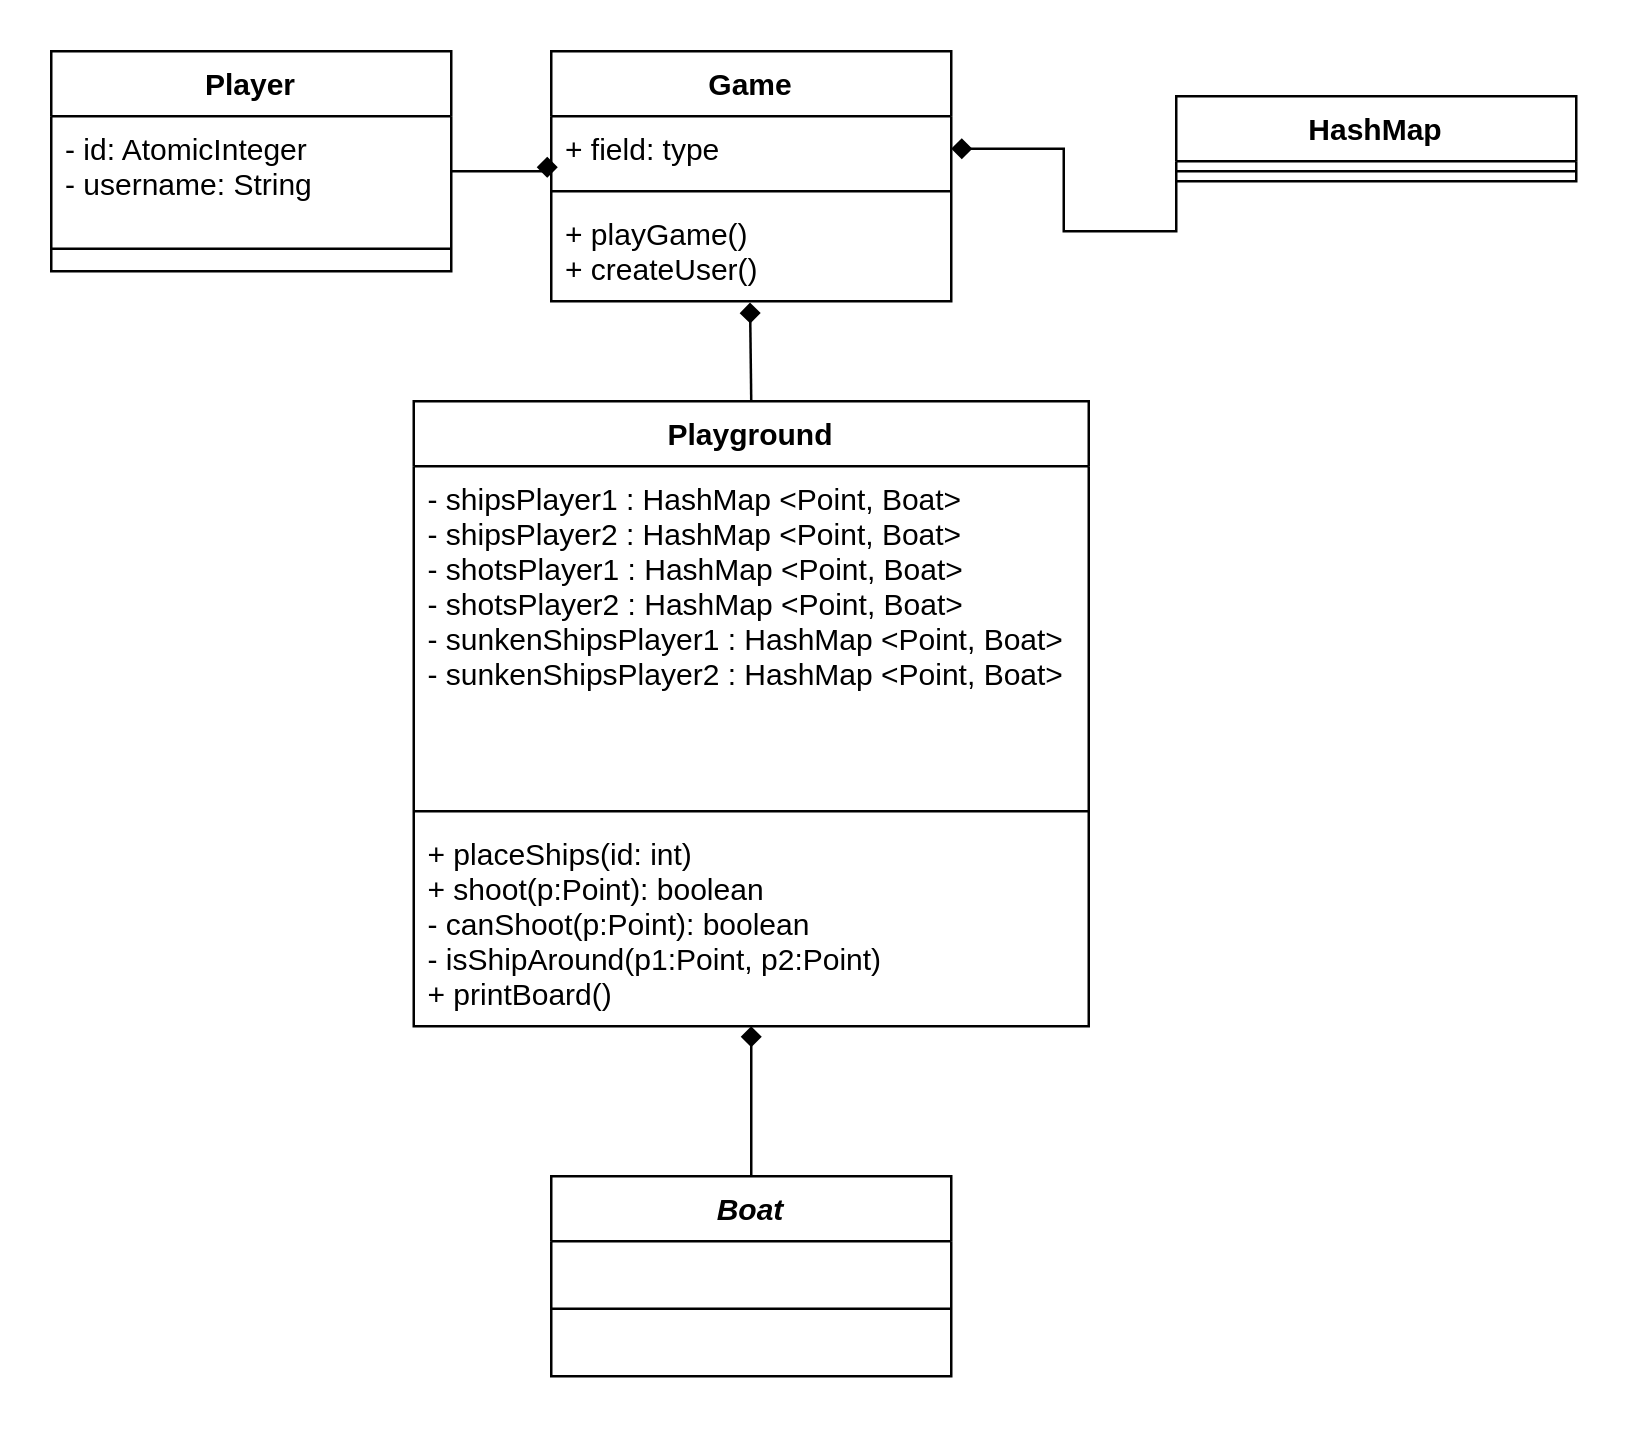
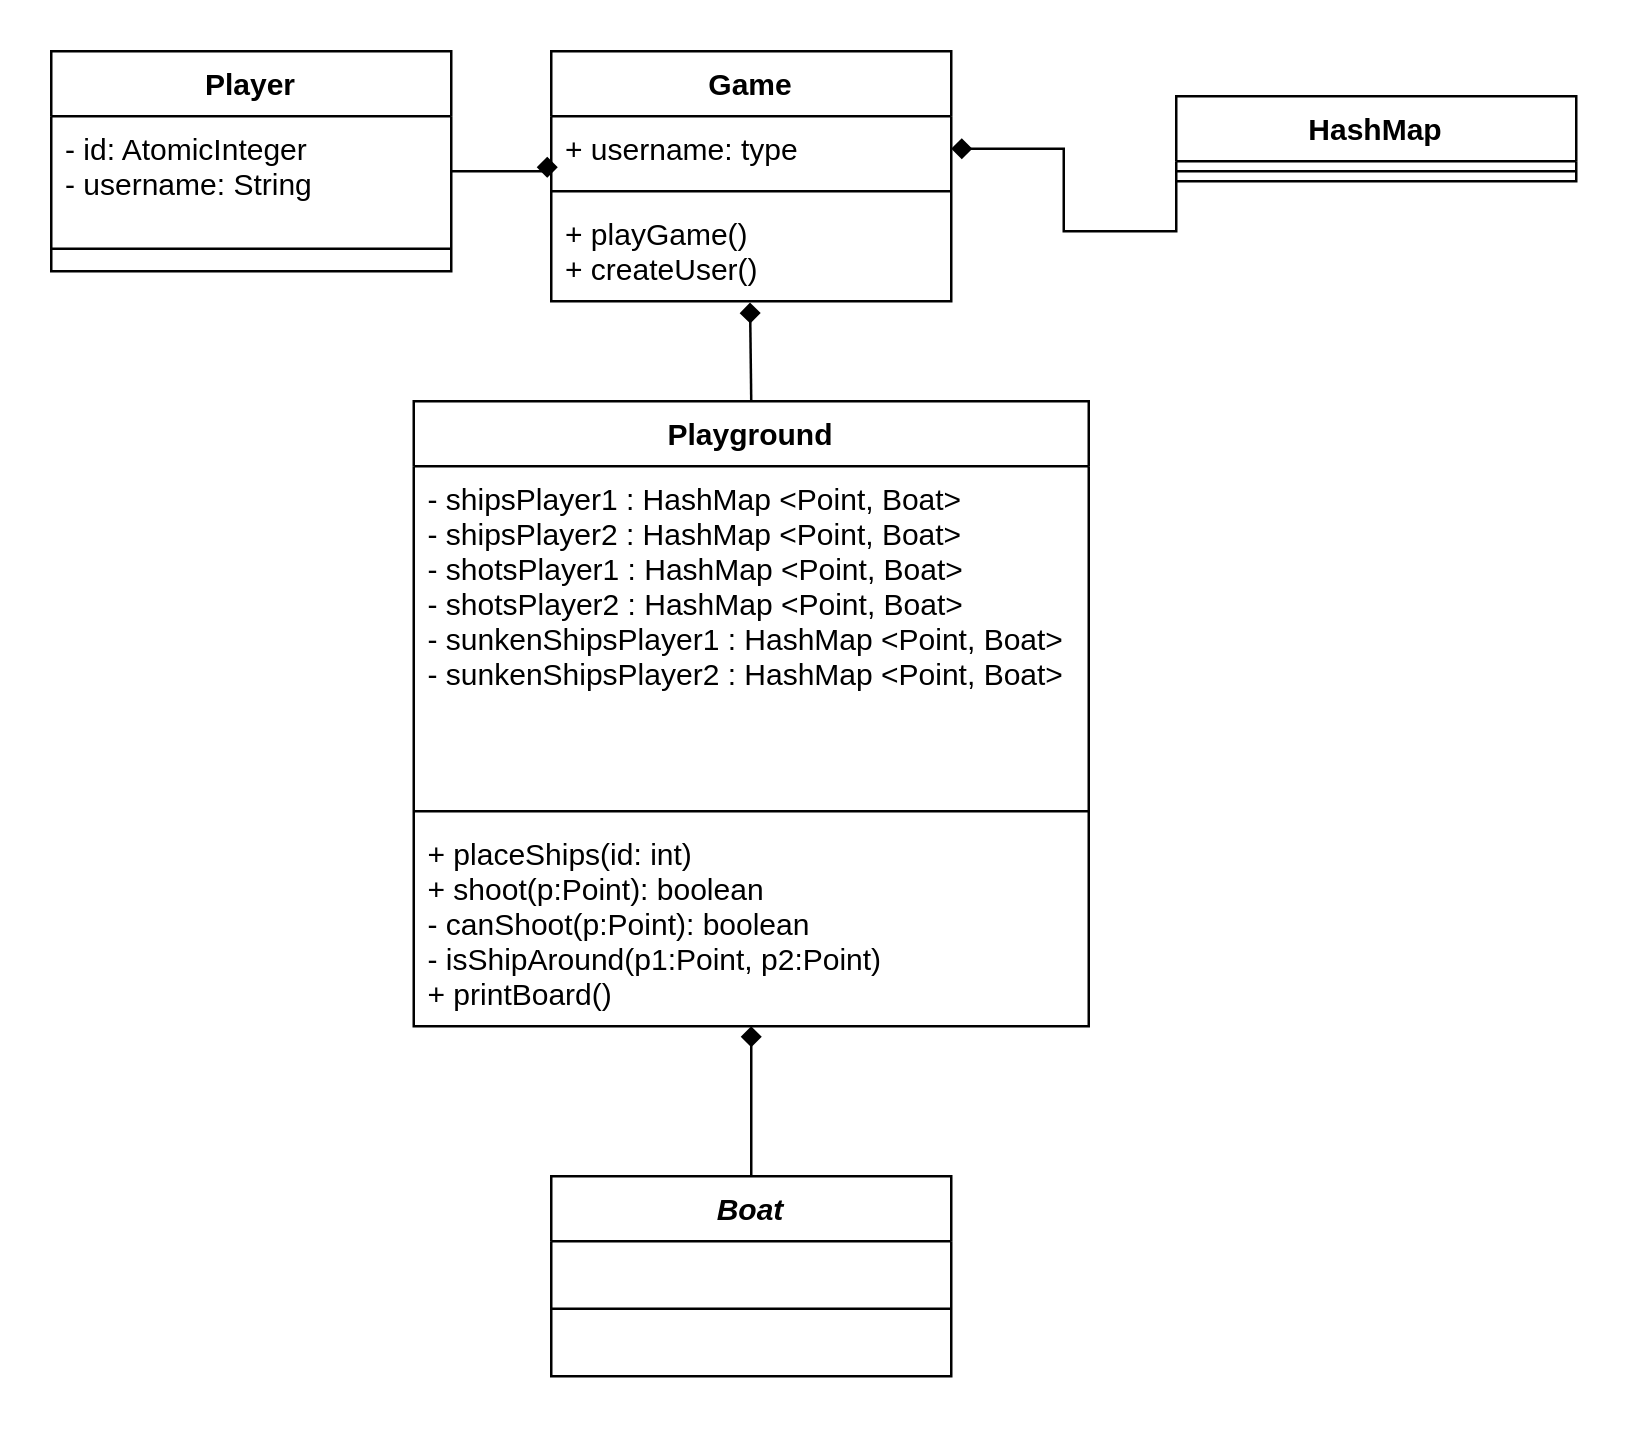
(655, 150) -> (688, 150)
